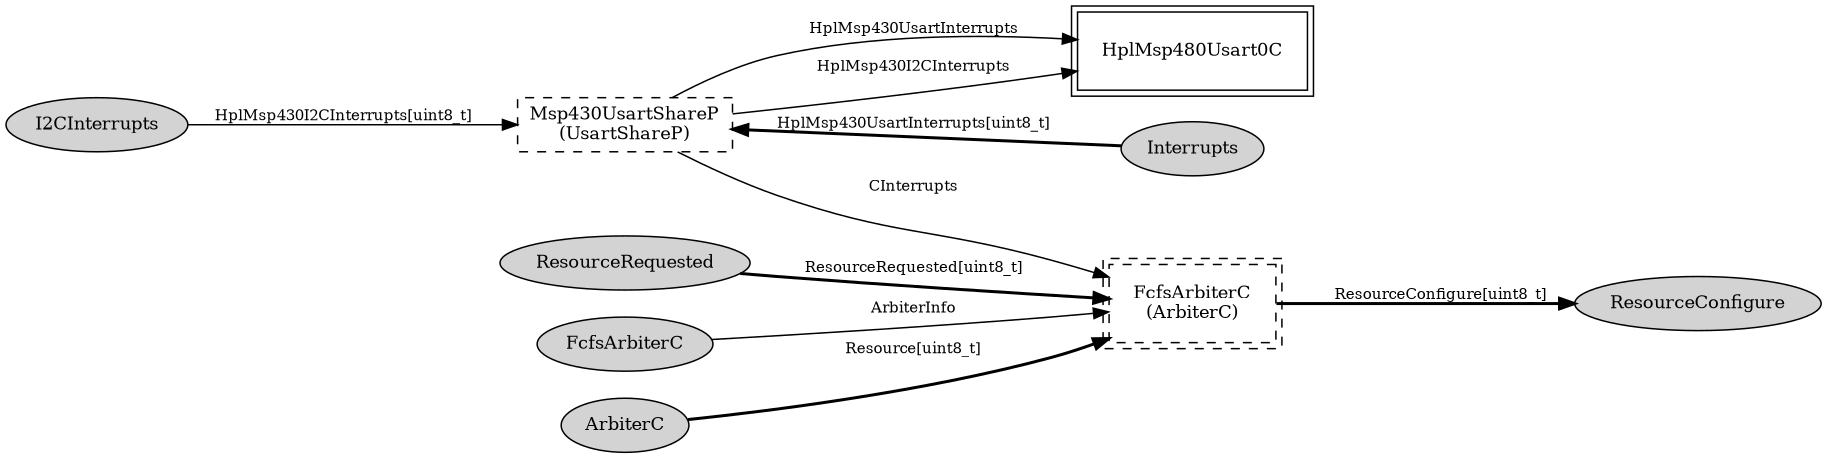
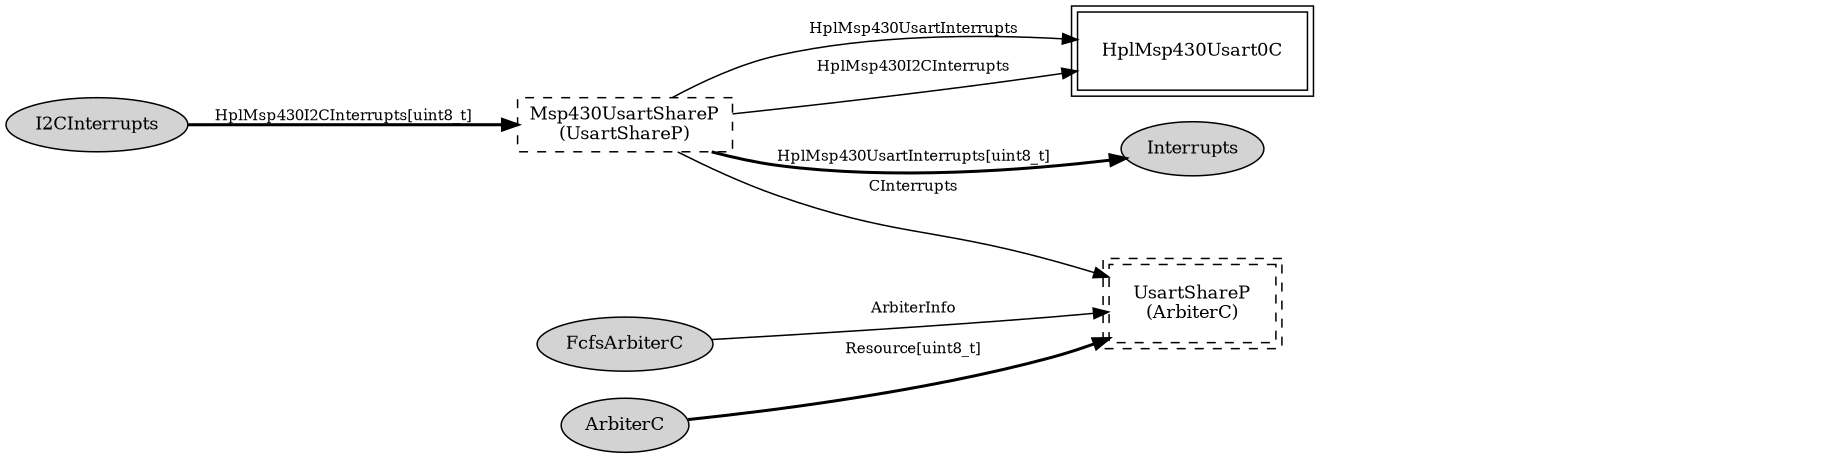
(1192, 51) -> (1192, 51)
(345, 125) -> (345, 125)
(935, 138) -> (910, 173)
(625, 263) -> none
(1192, 304) -> (1192, 304)
(1698, 304) -> none
